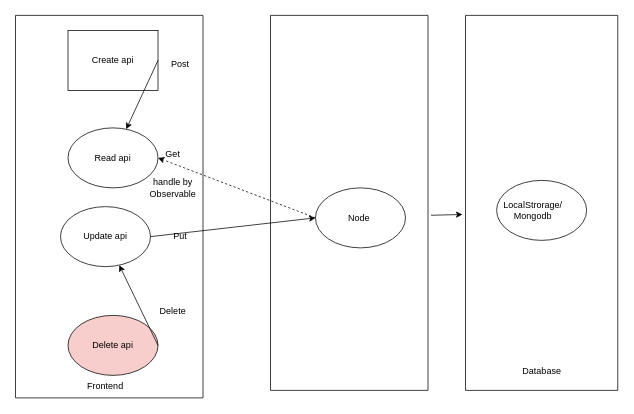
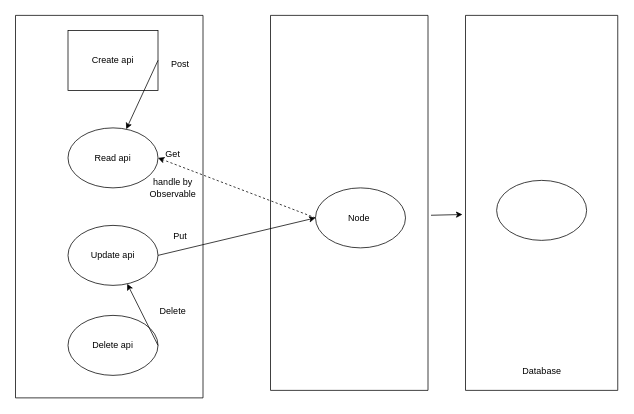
(533, 210) -> none
(105, 237) -> (113, 255)
(113, 345) -> (113, 345)
(105, 387) -> none
